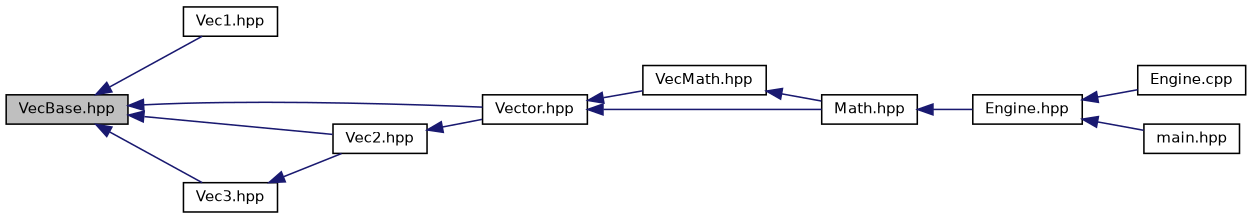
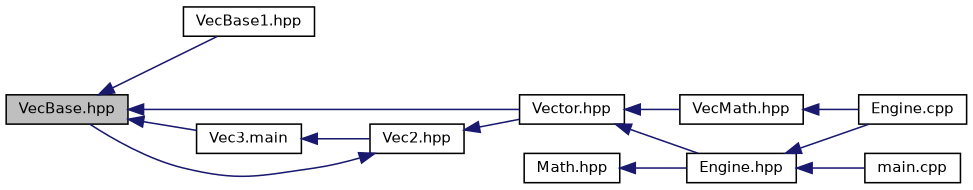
(230, 22) -> (249, 22)
(802, 97) -> (839, 109)
(712, 109) -> (664, 141)
(238, 126) -> (220, 175)
(1192, 139) -> (913, 168)
(230, 197) -> (249, 139)
